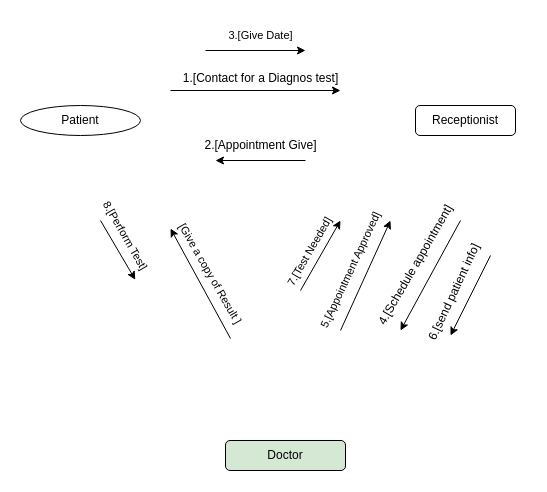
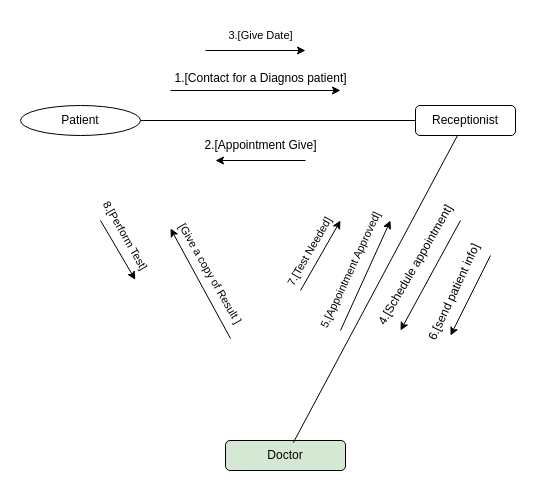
(261, 86) -> (261, 86)
none -> (278, 121)
none -> (375, 289)
